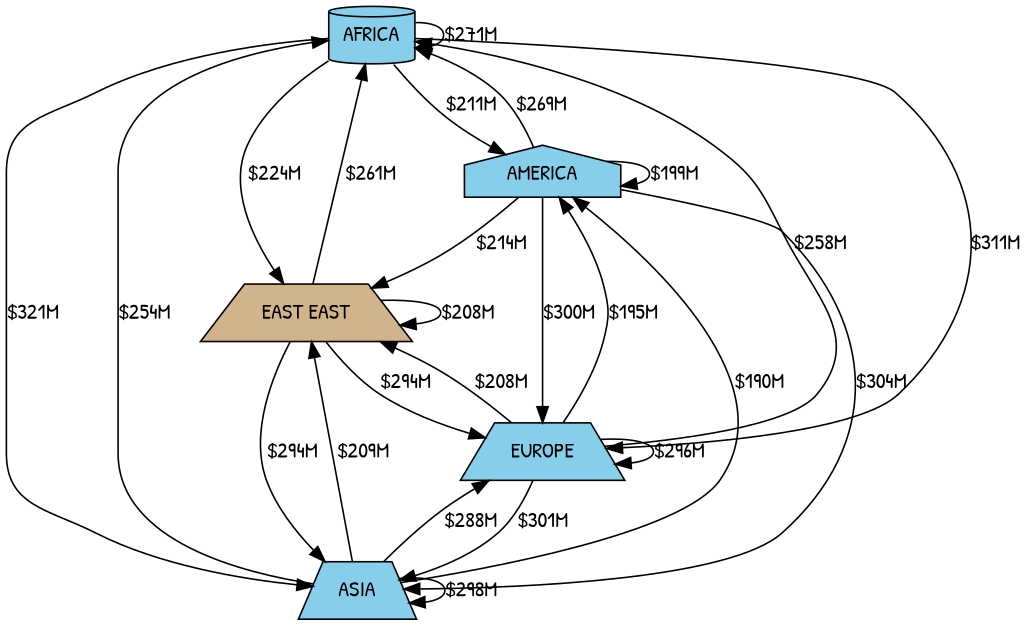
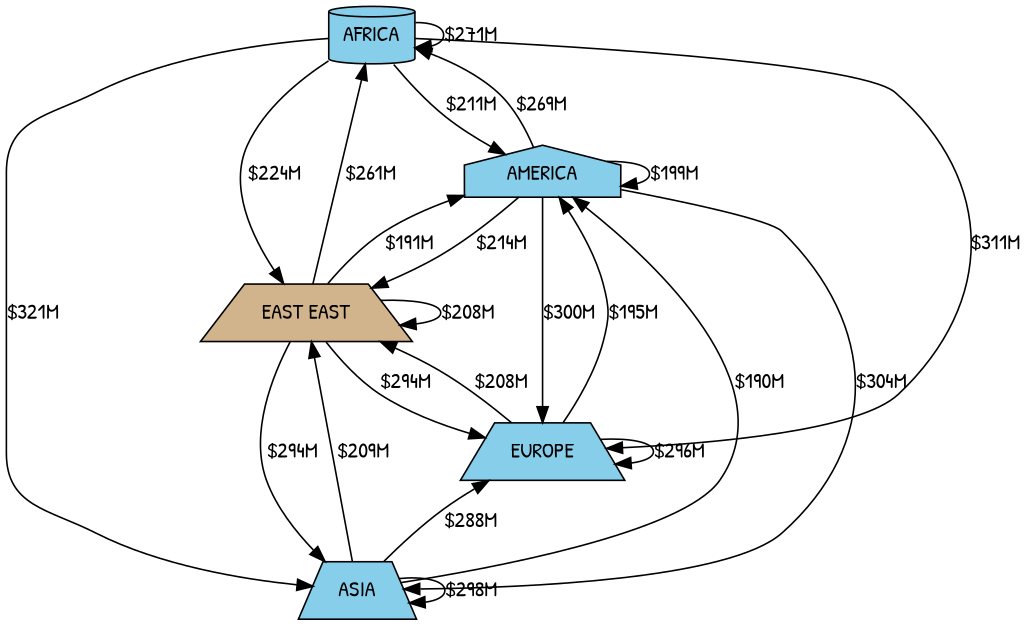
(770, 208) -> none
none -> (382, 233)
(118, 313) -> none
(486, 542) -> none
